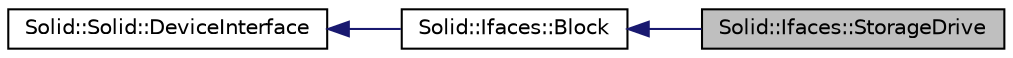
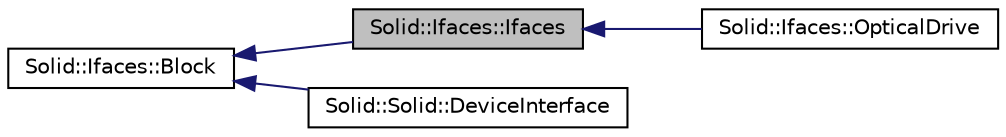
(375, 29) -> (282, 87)
none -> (850, 29)
(853, 29) -> (468, 29)
